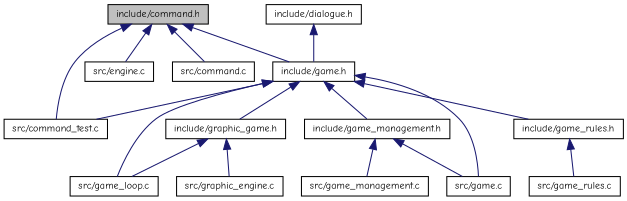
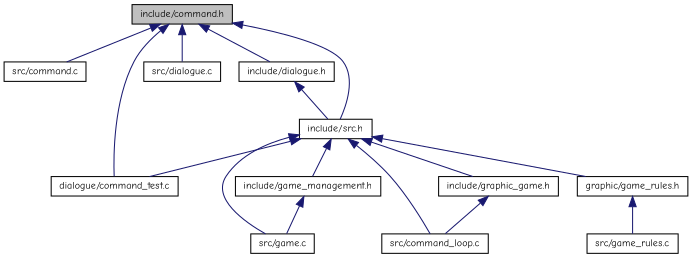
none -> (239, 45)
(119, 72) -> (182, 72)
(314, 72) -> (336, 129)
(56, 129) -> (115, 186)
(569, 129) -> (633, 186)
(114, 186) -> (435, 244)
(230, 186) -> none
(365, 186) -> none
